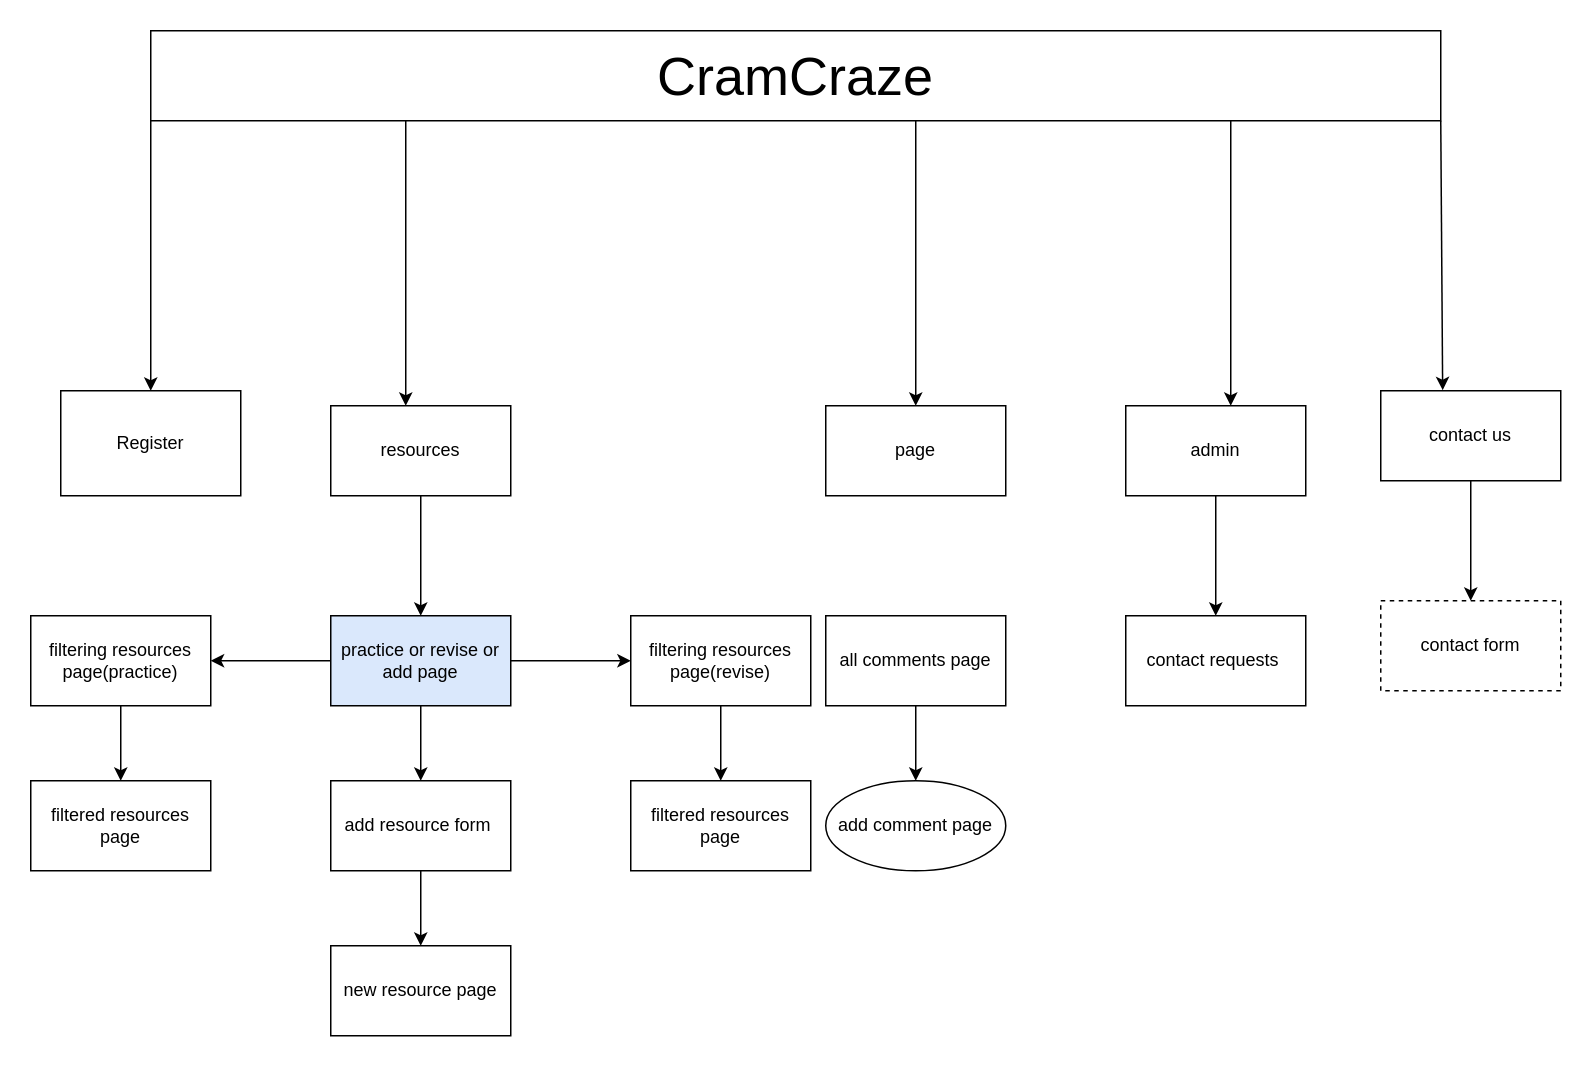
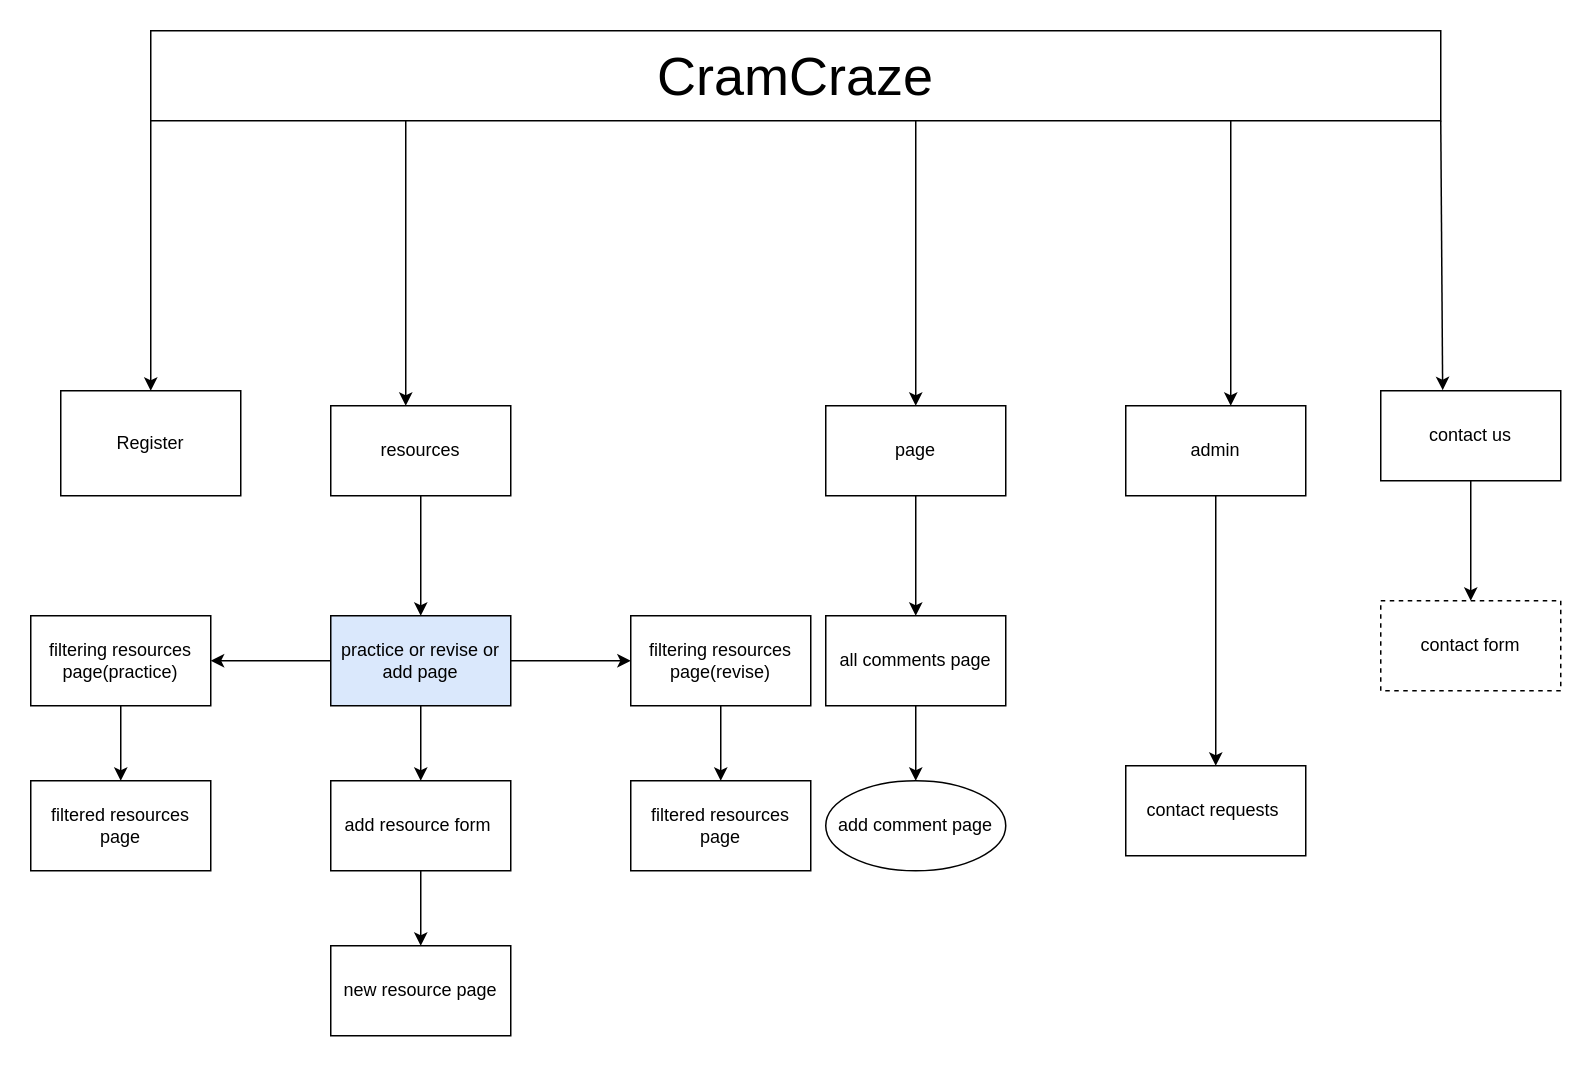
none -> (916, 551)
(1216, 661) -> (1216, 811)
